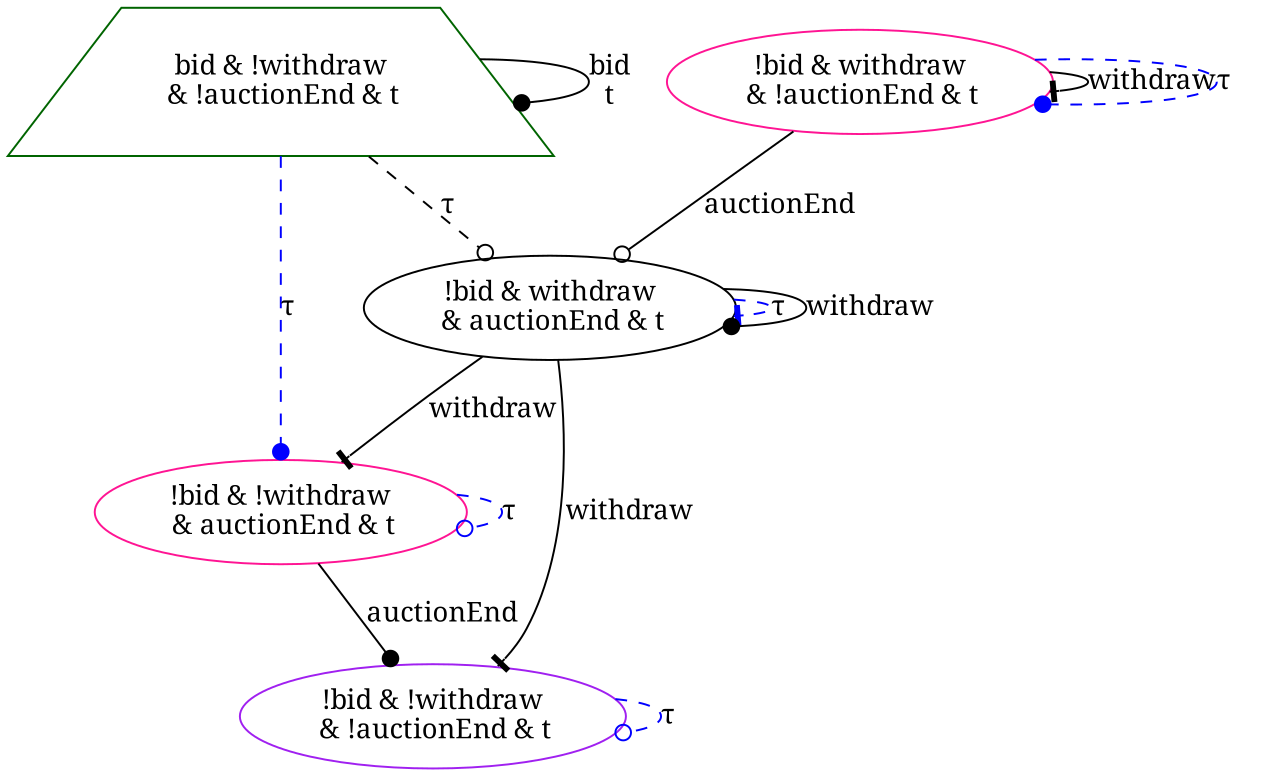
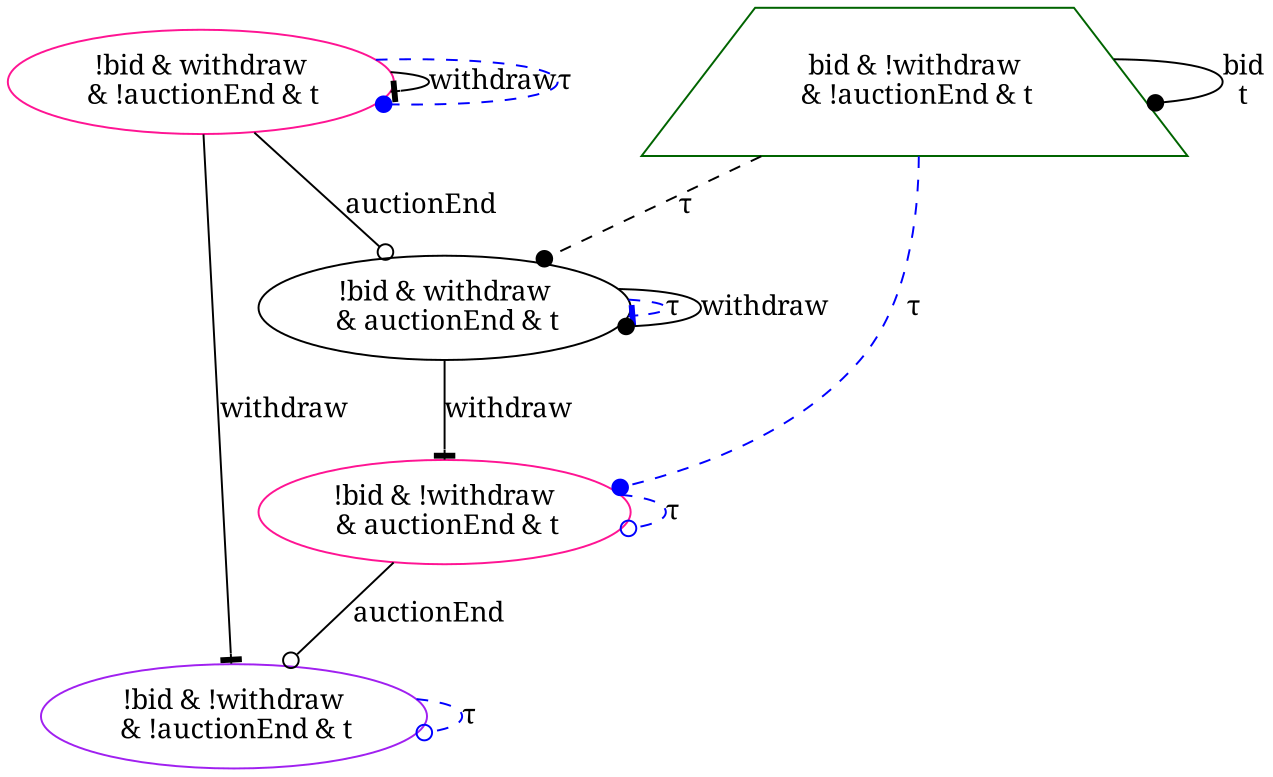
(424, 202) -> (657, 206)
(560, 515) -> (217, 394)
(352, 608) -> (345, 608)
